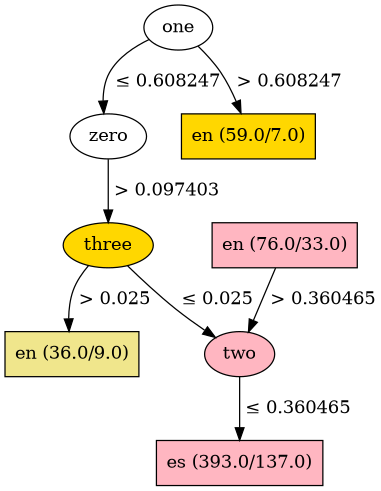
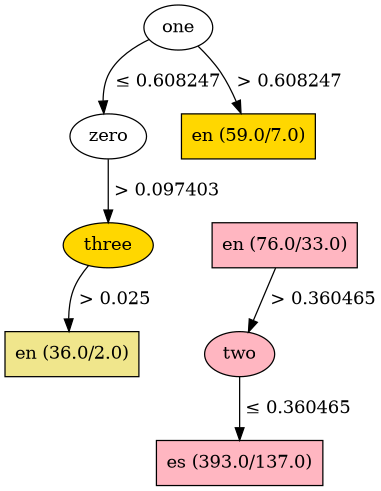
(165, 300) -> none
(72, 354) -> (72, 354)
